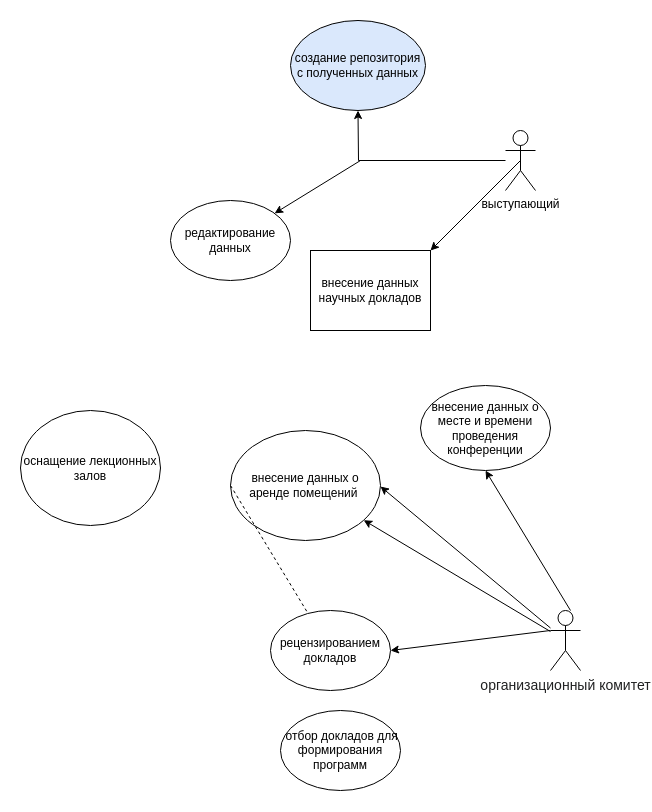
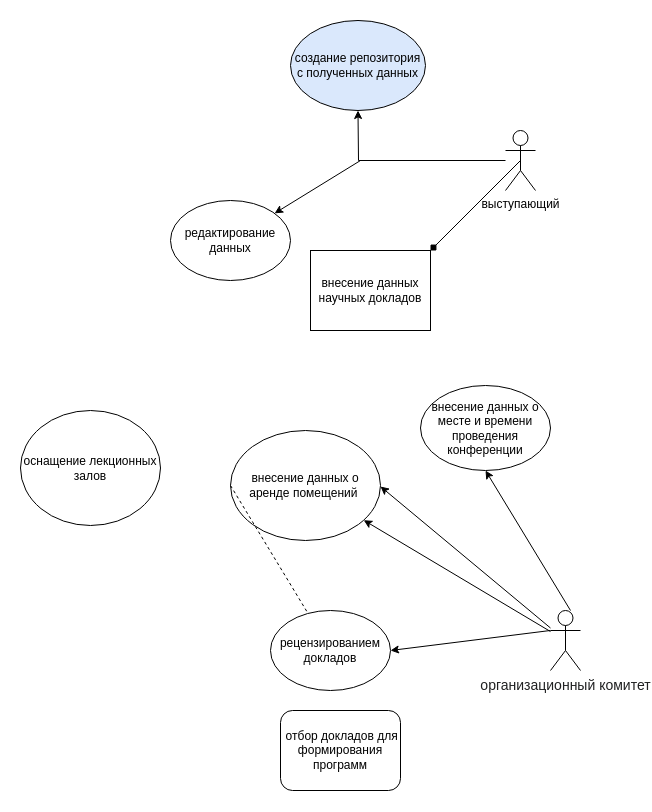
(436, 245) -> (437, 244)
(341, 751) -> (341, 751)
